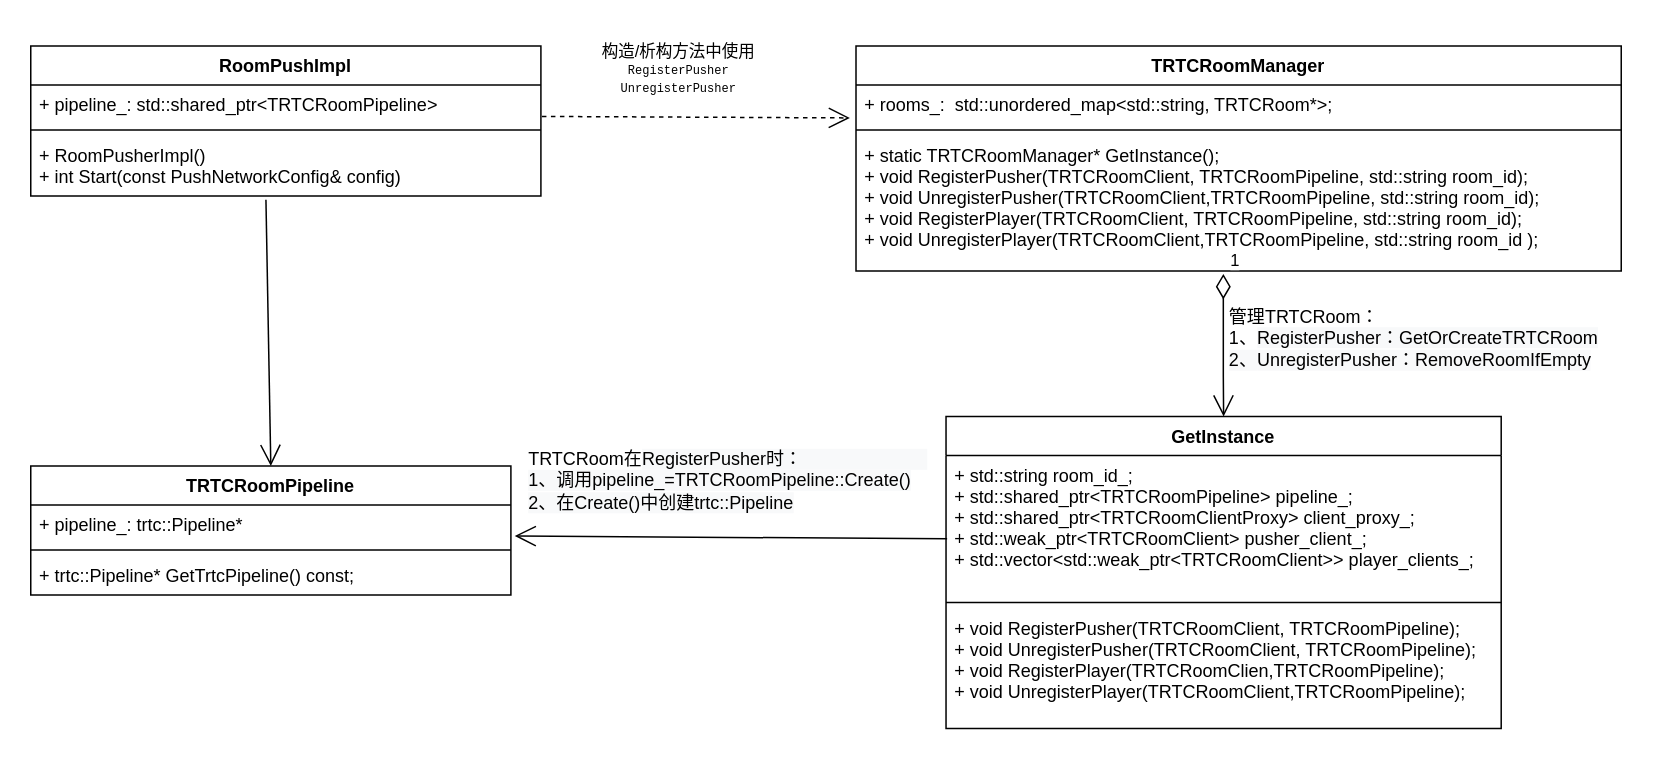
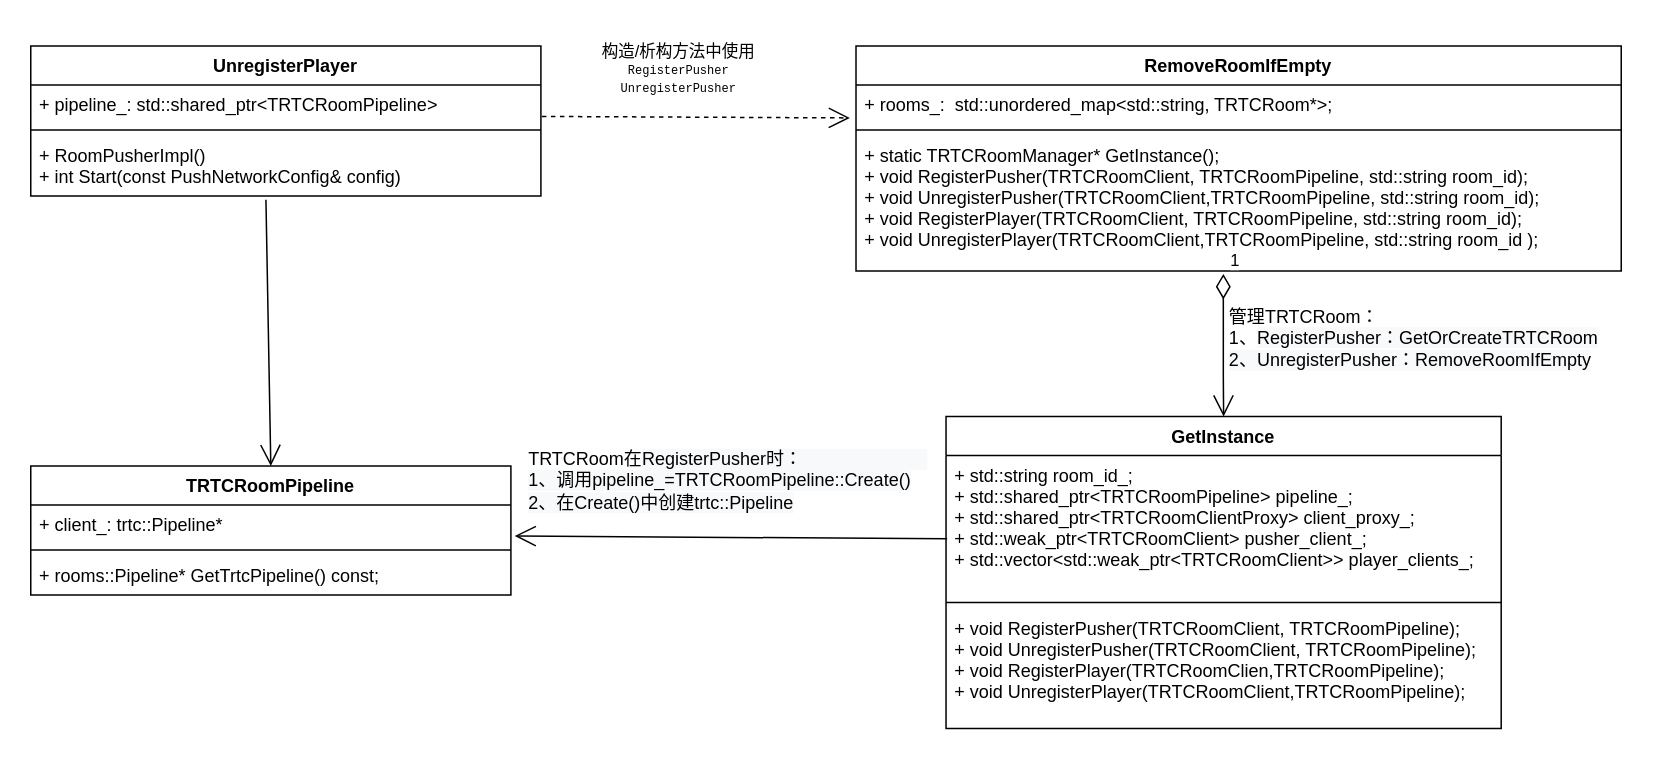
(285, 66) -> (285, 66)
(1238, 66) -> (1238, 66)
(154, 525) -> (147, 525)
(223, 576) -> (228, 576)
